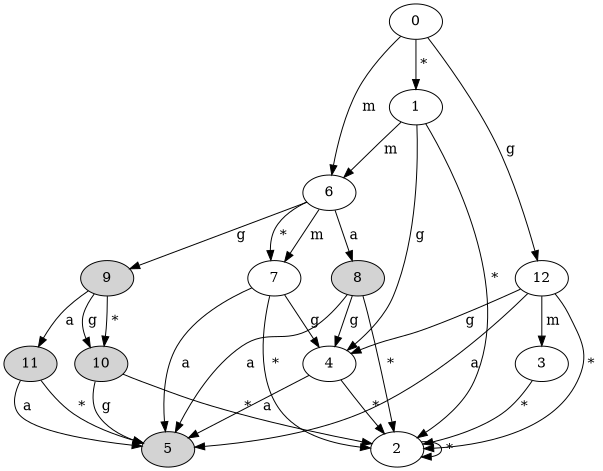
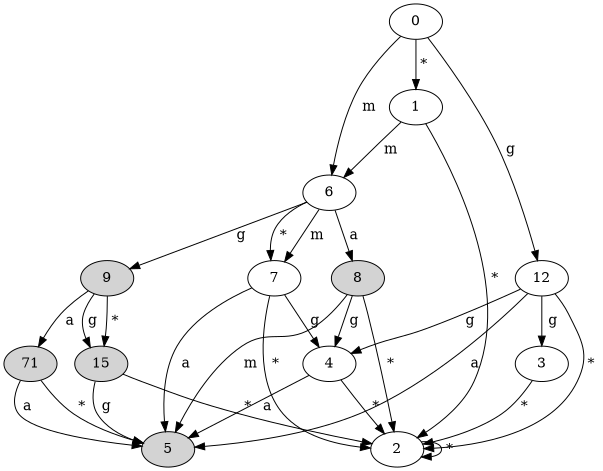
(409, 242) -> none
(553, 321) -> (553, 321)
(30, 364) -> (30, 364)
(101, 364) -> (101, 364)
(251, 364) -> (251, 364)
